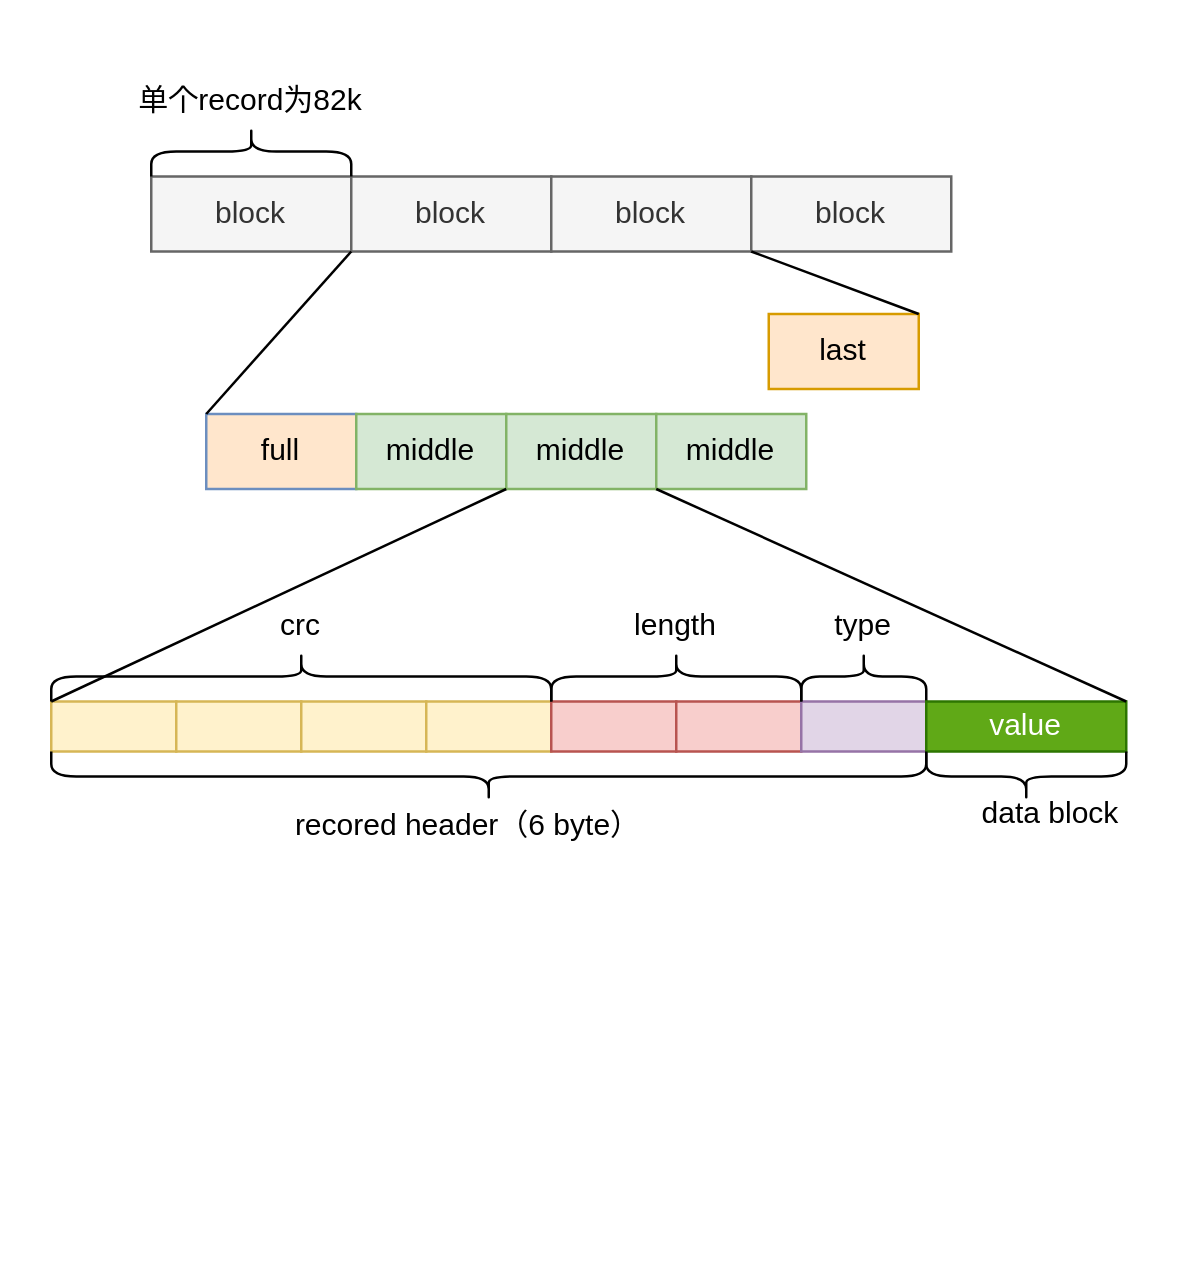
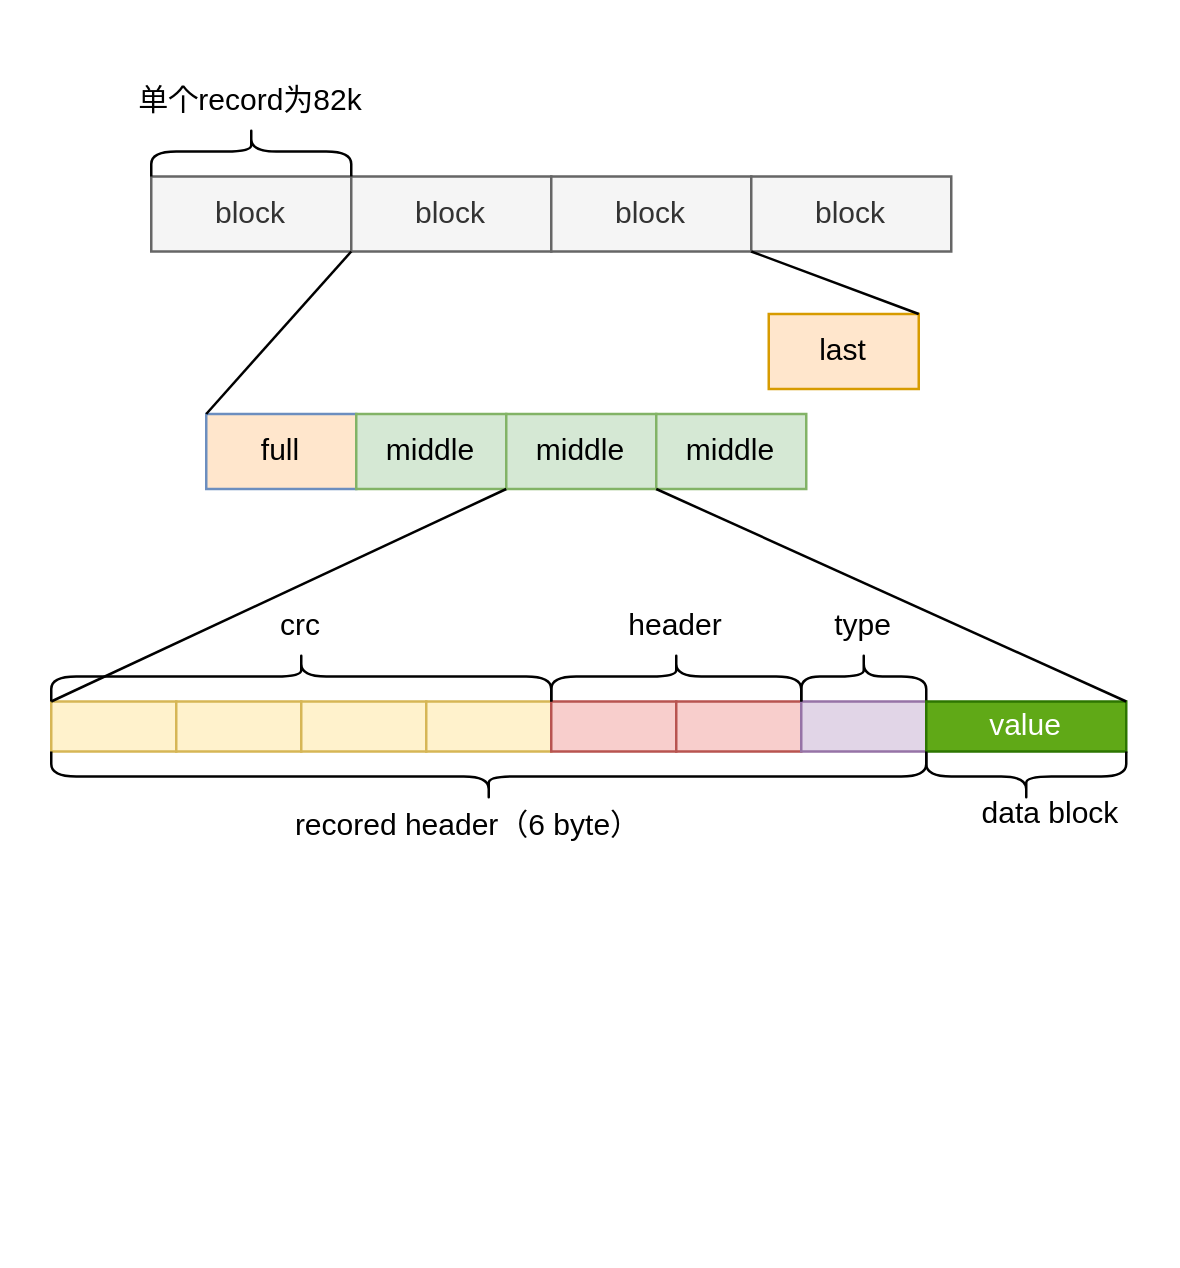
(676, 626) -> (676, 626)
